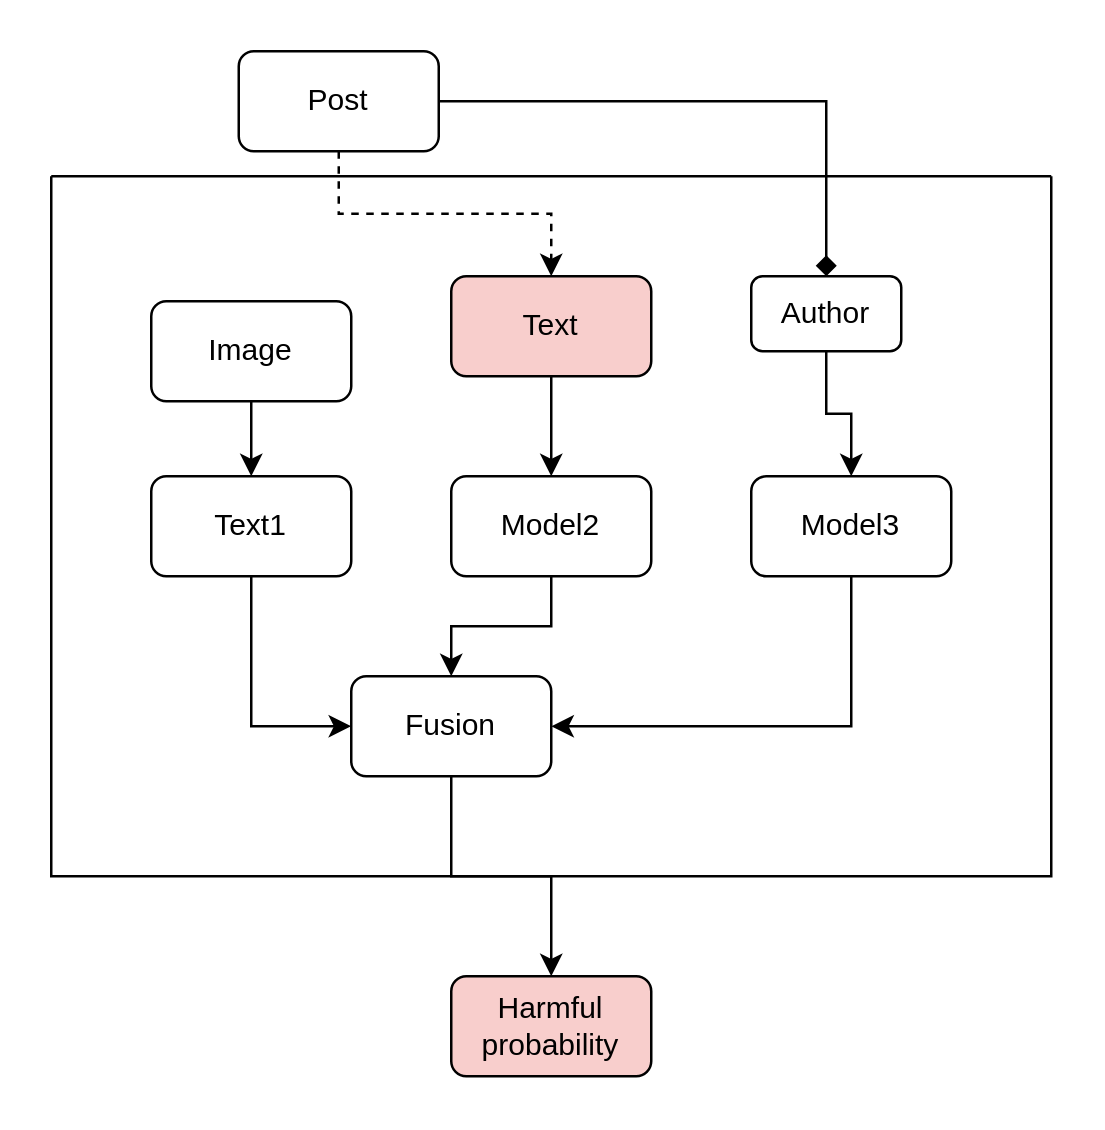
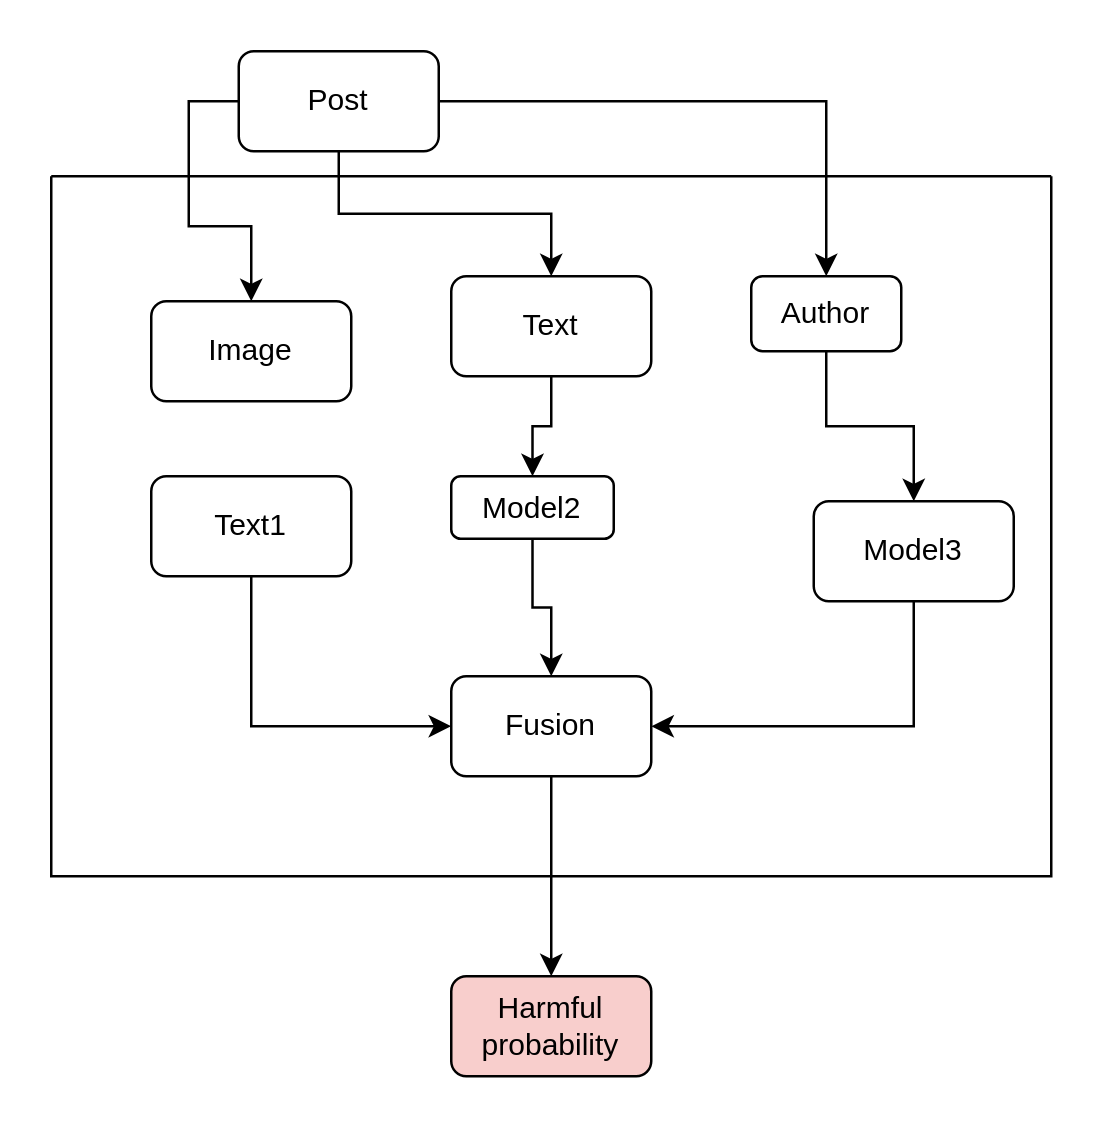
none -> (189, 199)
(437, 214) -> (437, 214)
(826, 256) -> (826, 257)
(551, 326) -> (551, 326)
(251, 430) -> none
(551, 526) -> (533, 508)
(851, 526) -> (914, 551)
(451, 726) -> (551, 726)
